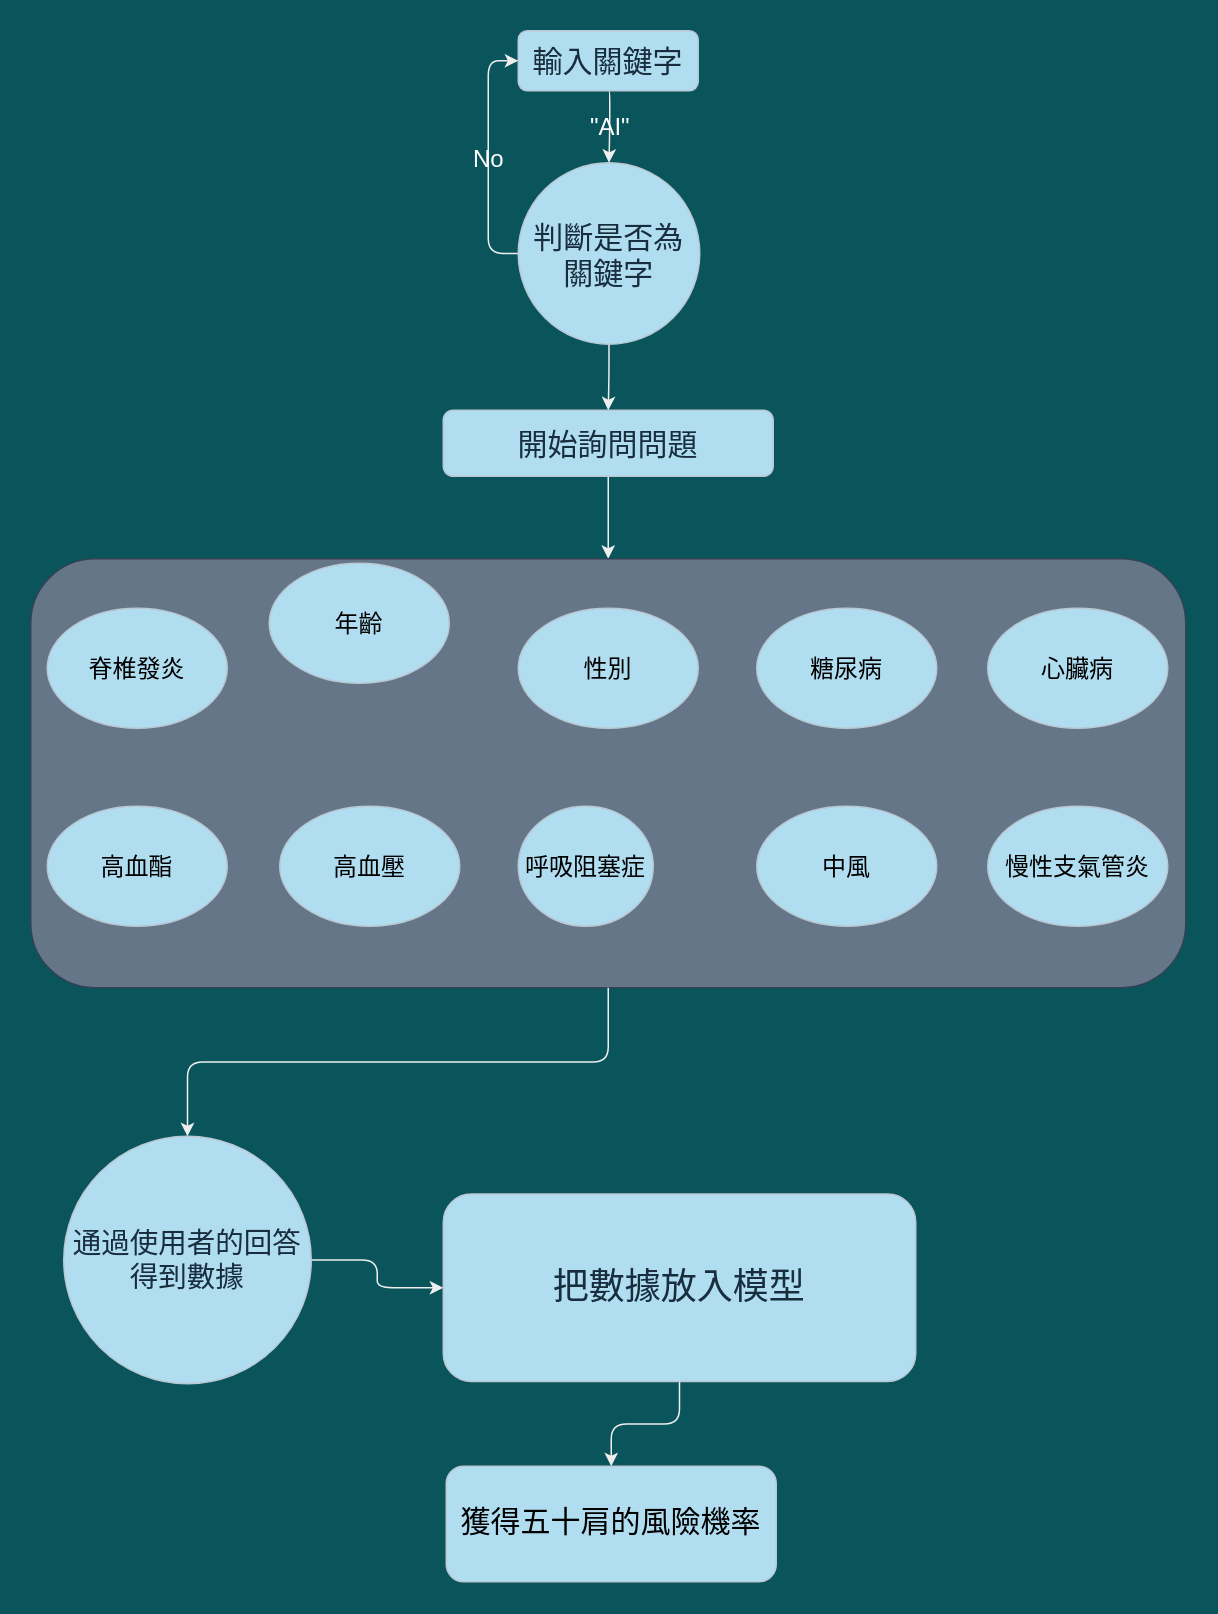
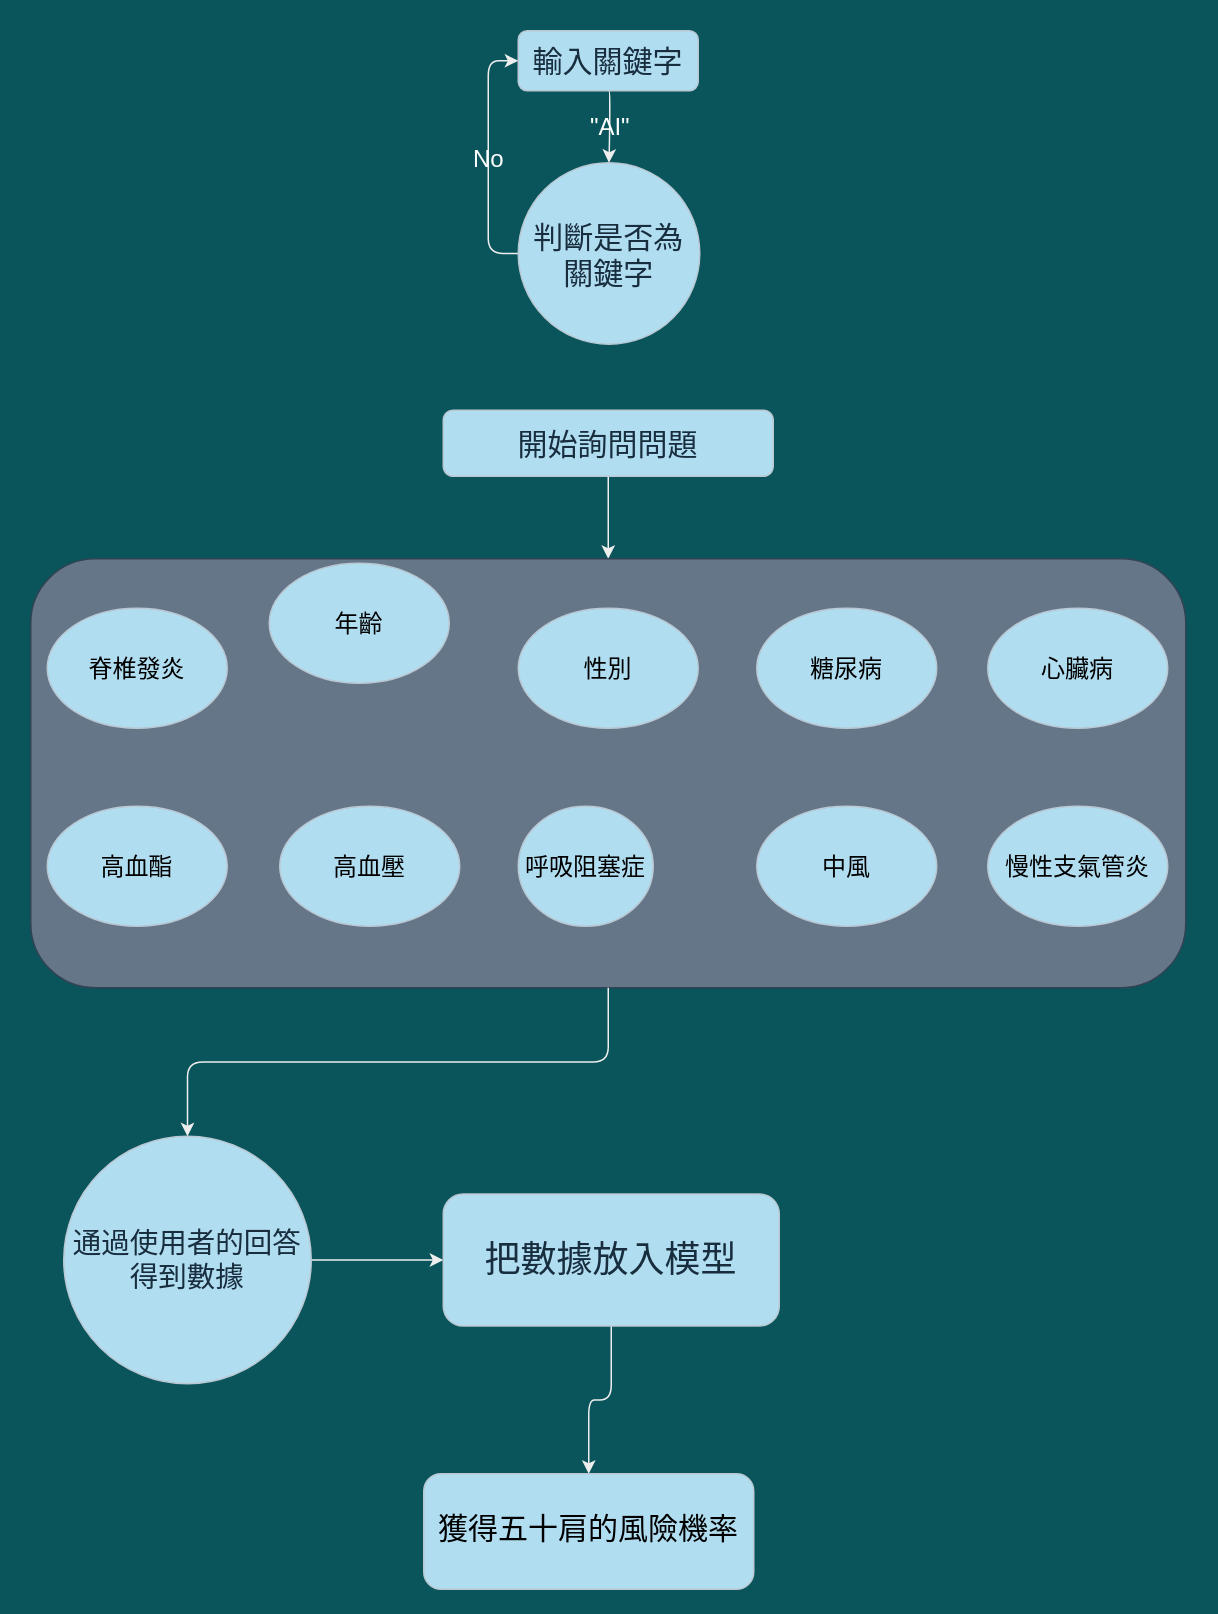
(609, 371) -> none
(680, 1288) -> (611, 1260)
(611, 1524) -> (589, 1532)
